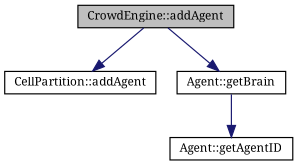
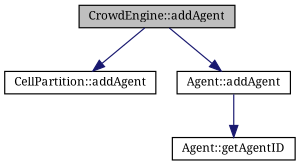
(231, 83) -> (234, 83)
